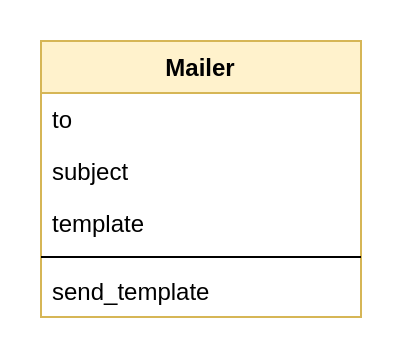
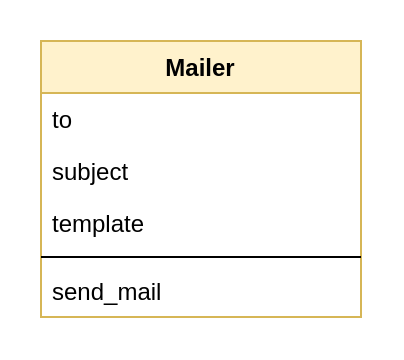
(136, 292) -> (106, 292)
